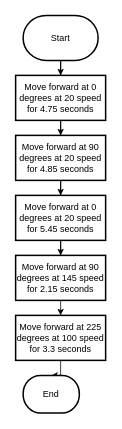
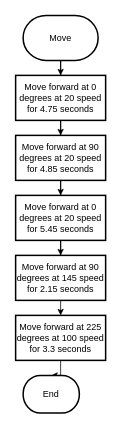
(60, 38) -> (60, 38)
